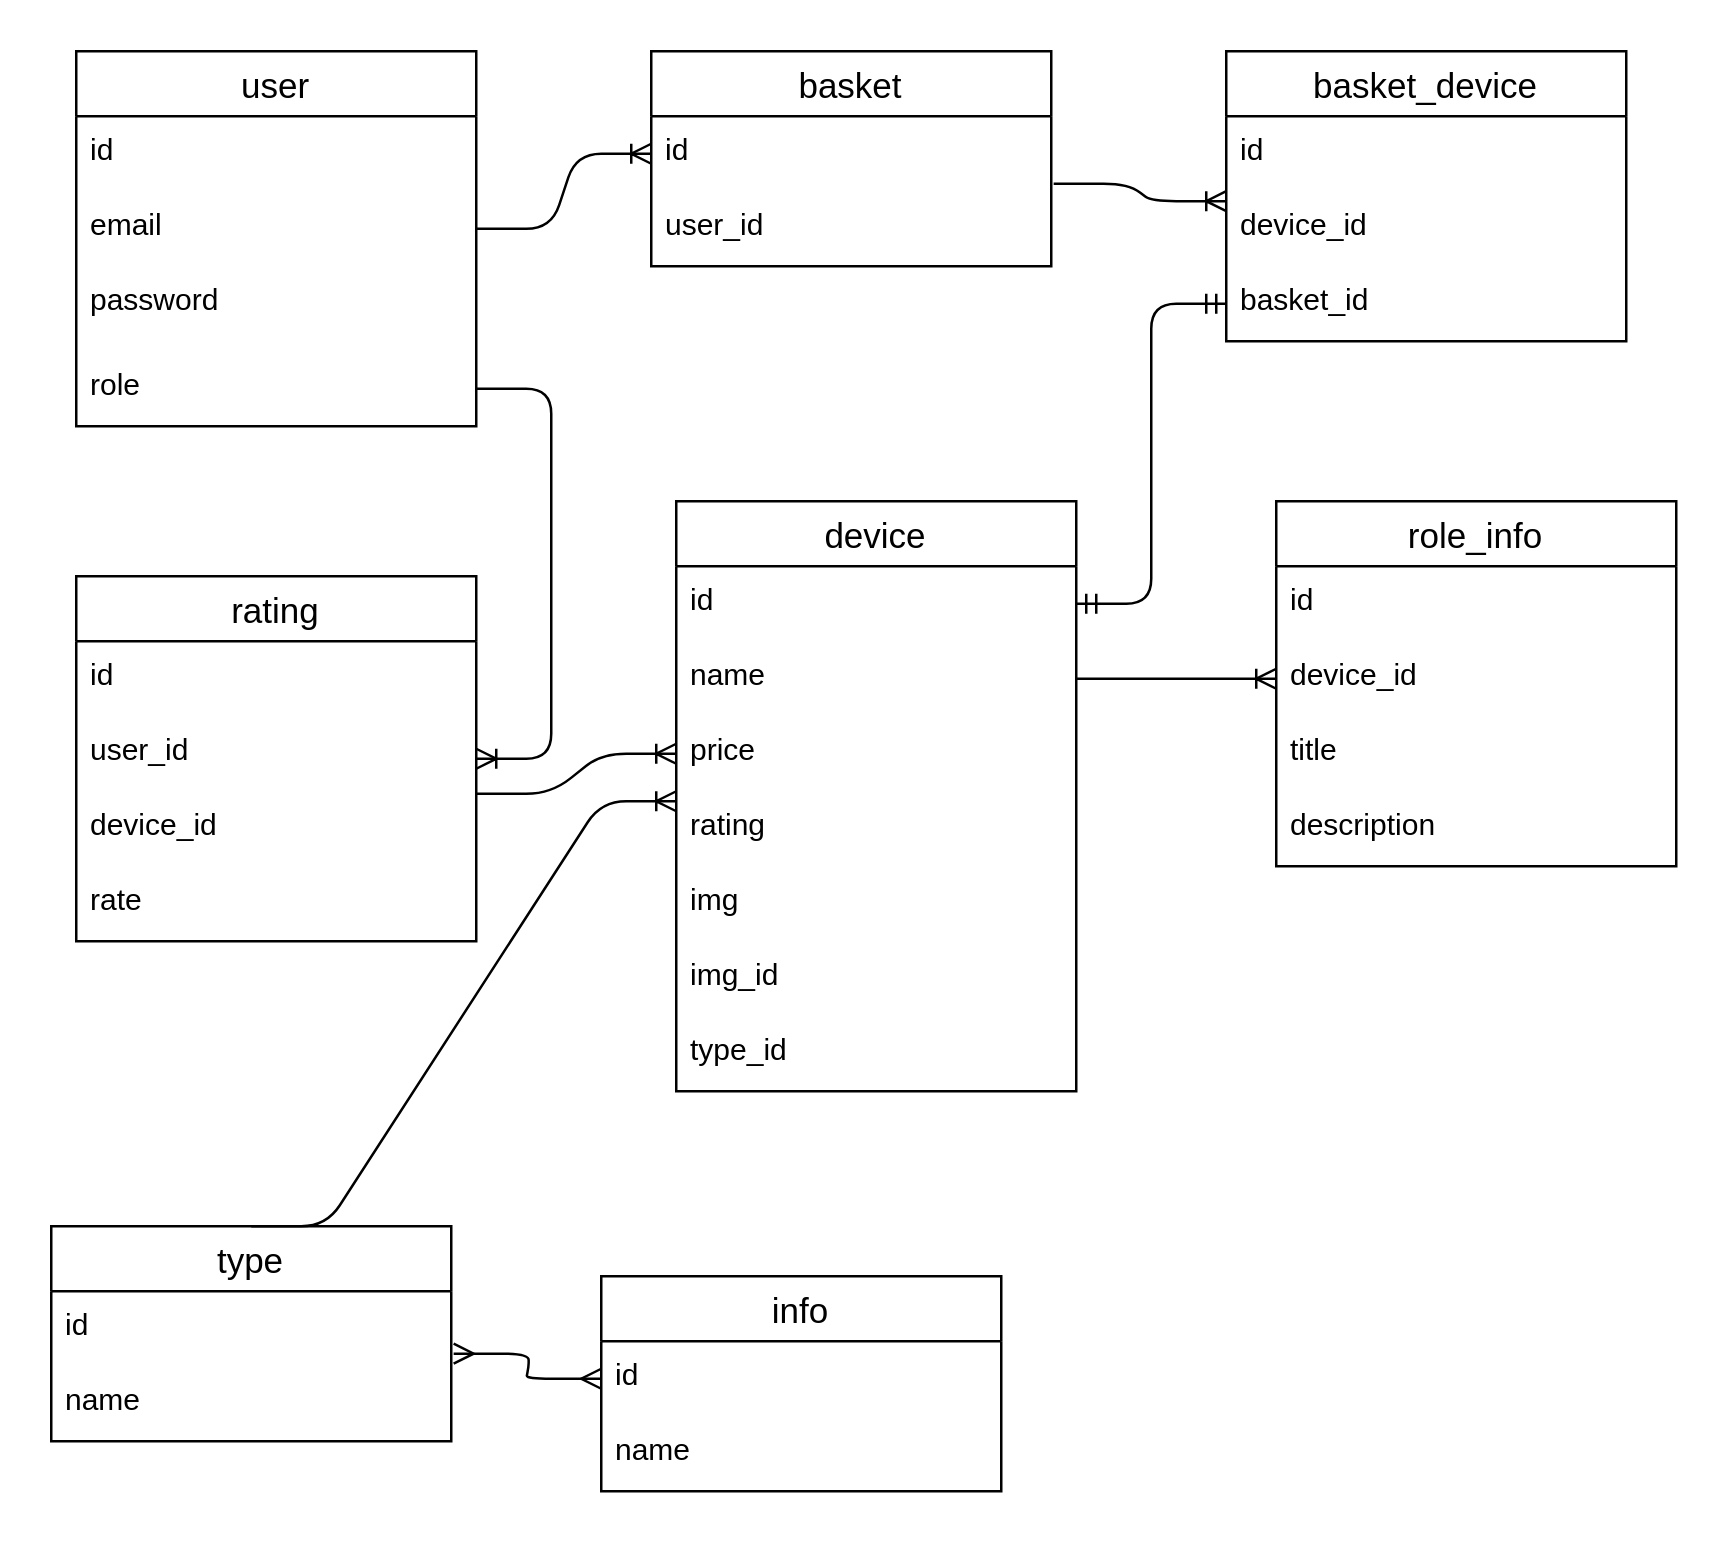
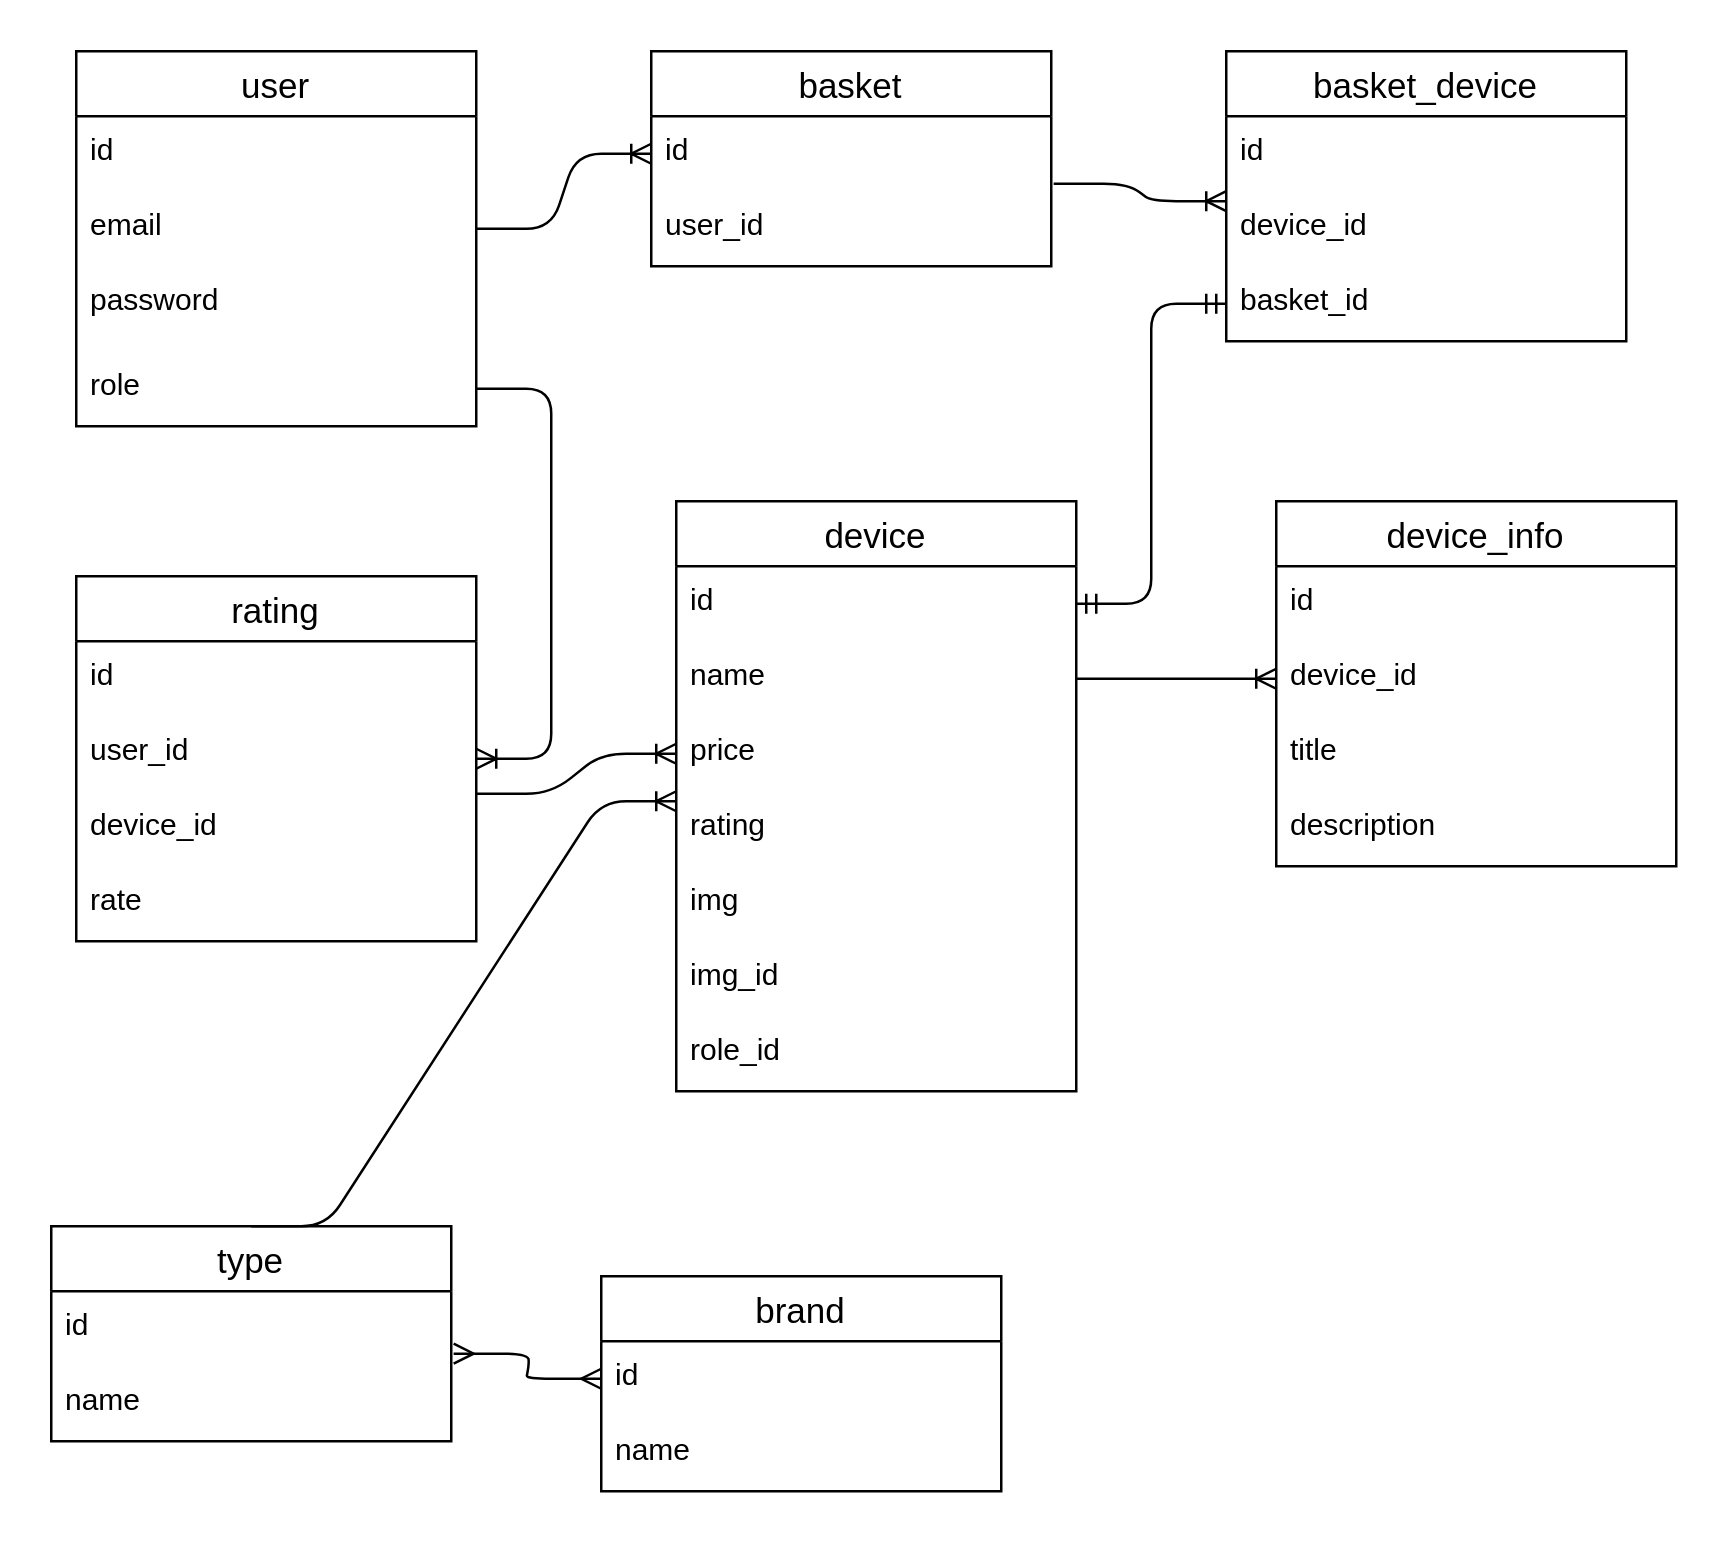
(1475, 536) -> (1475, 536)
(745, 1050) -> (741, 1050)
(800, 1311) -> (800, 1311)
